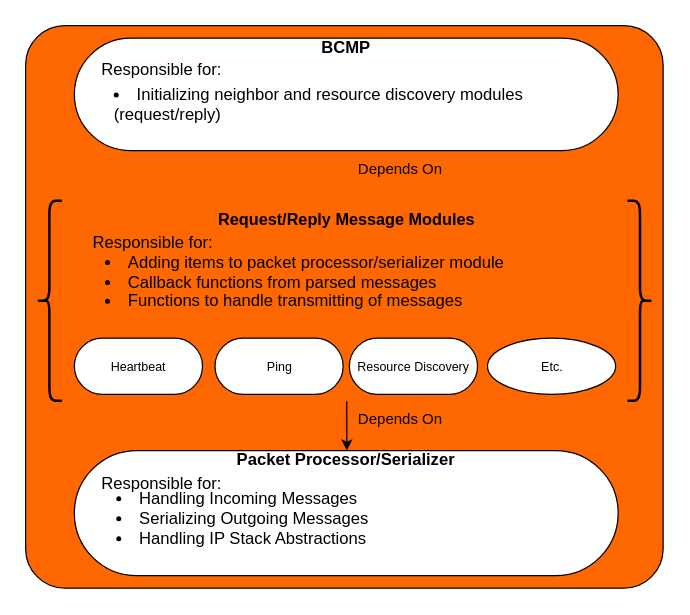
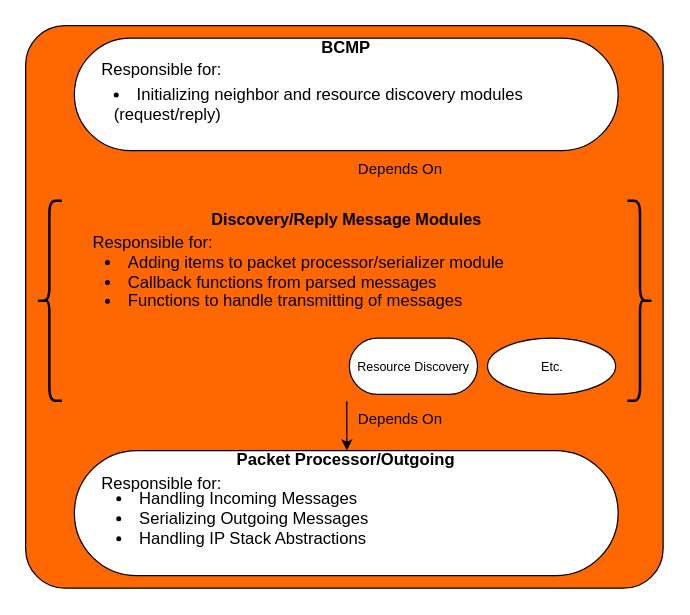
(347, 219) -> (347, 219)
(138, 366) -> none
(279, 366) -> none
(346, 461) -> (346, 461)
